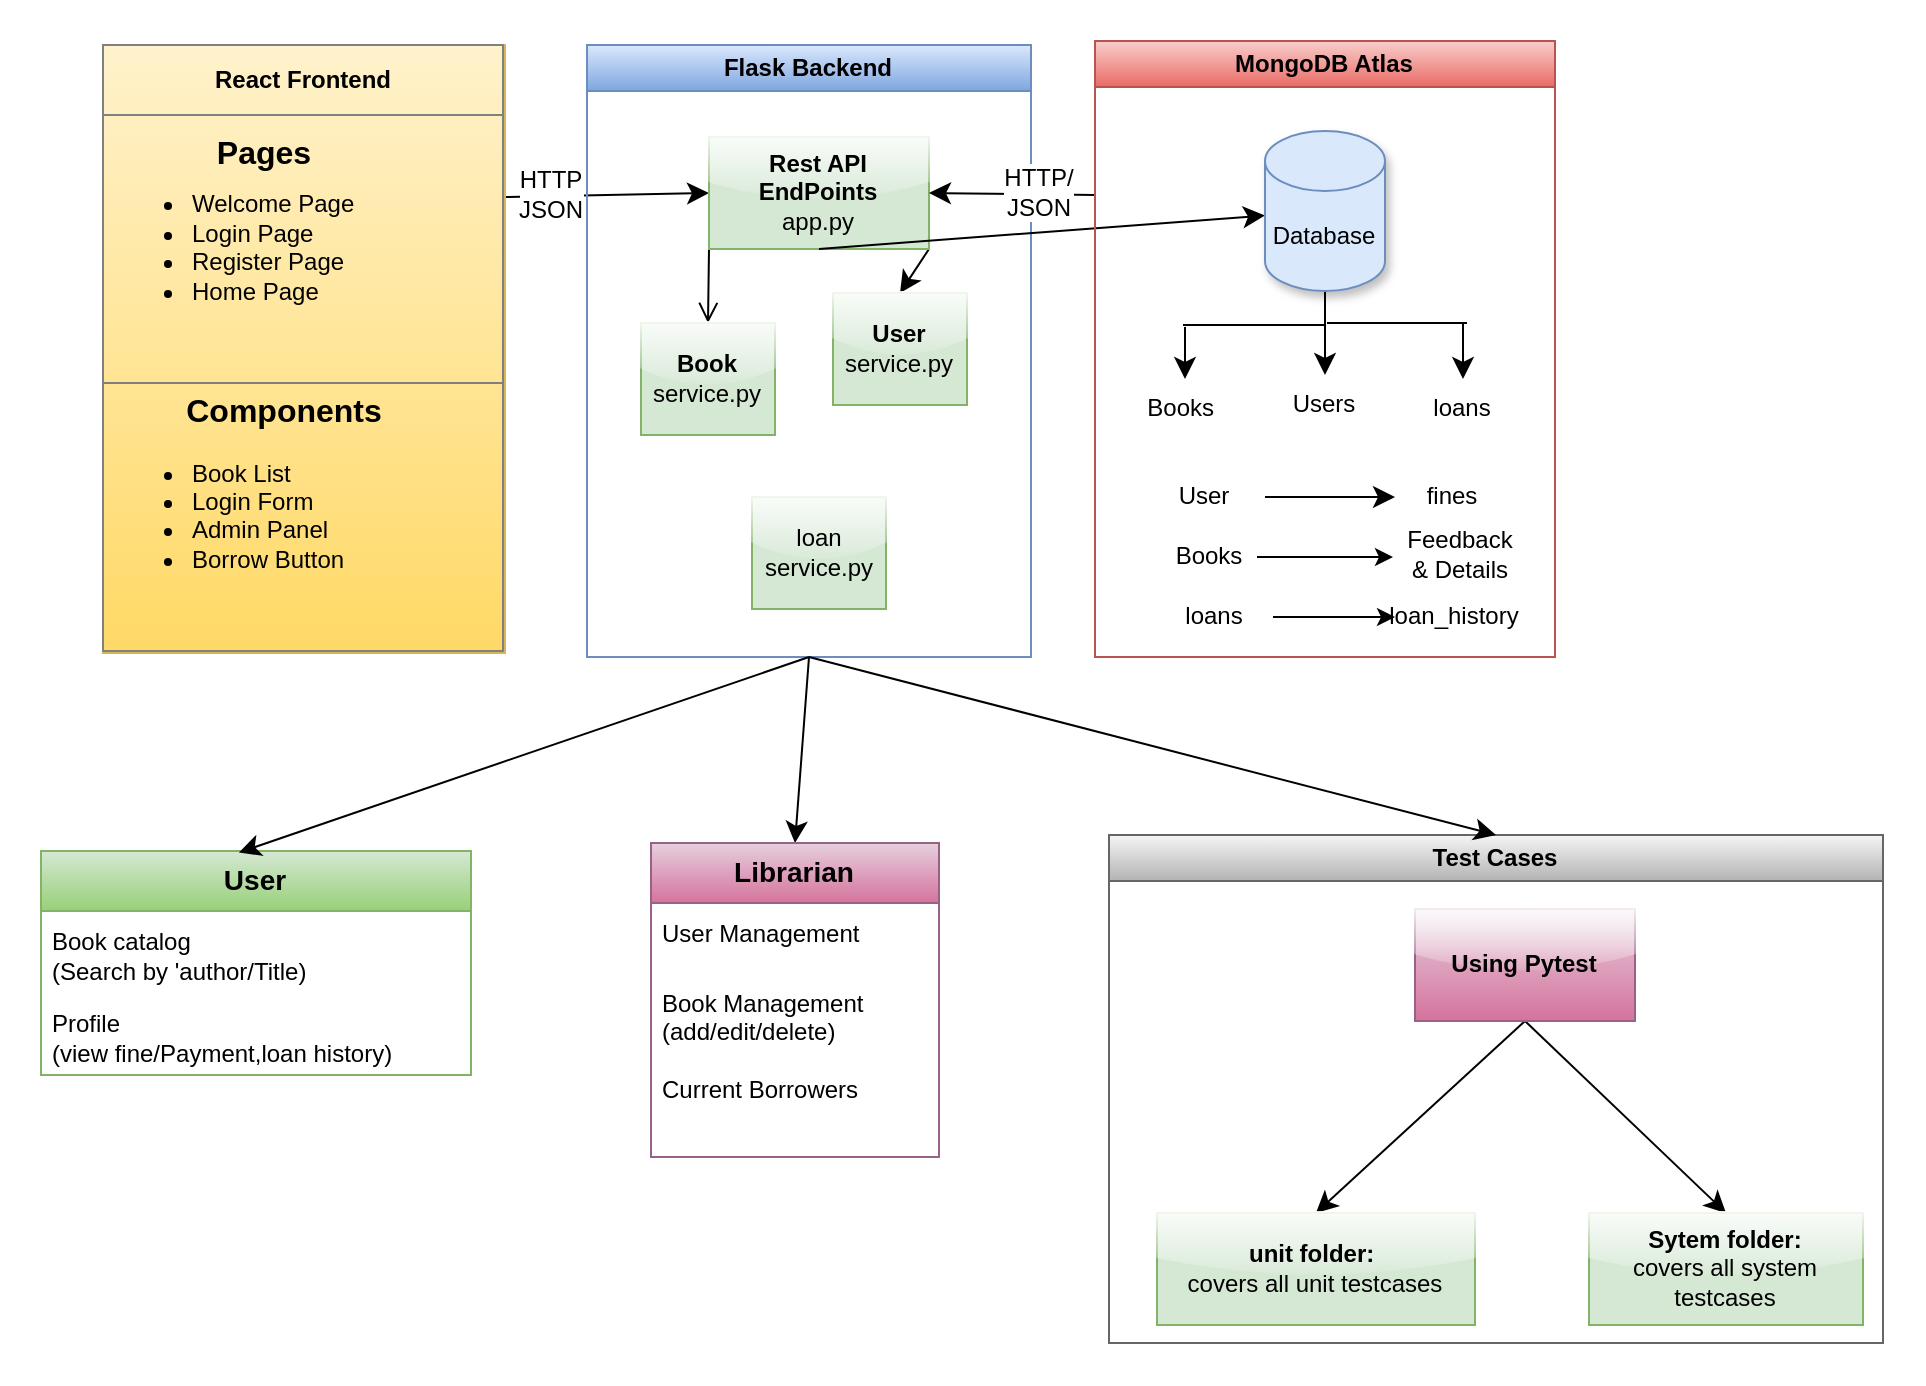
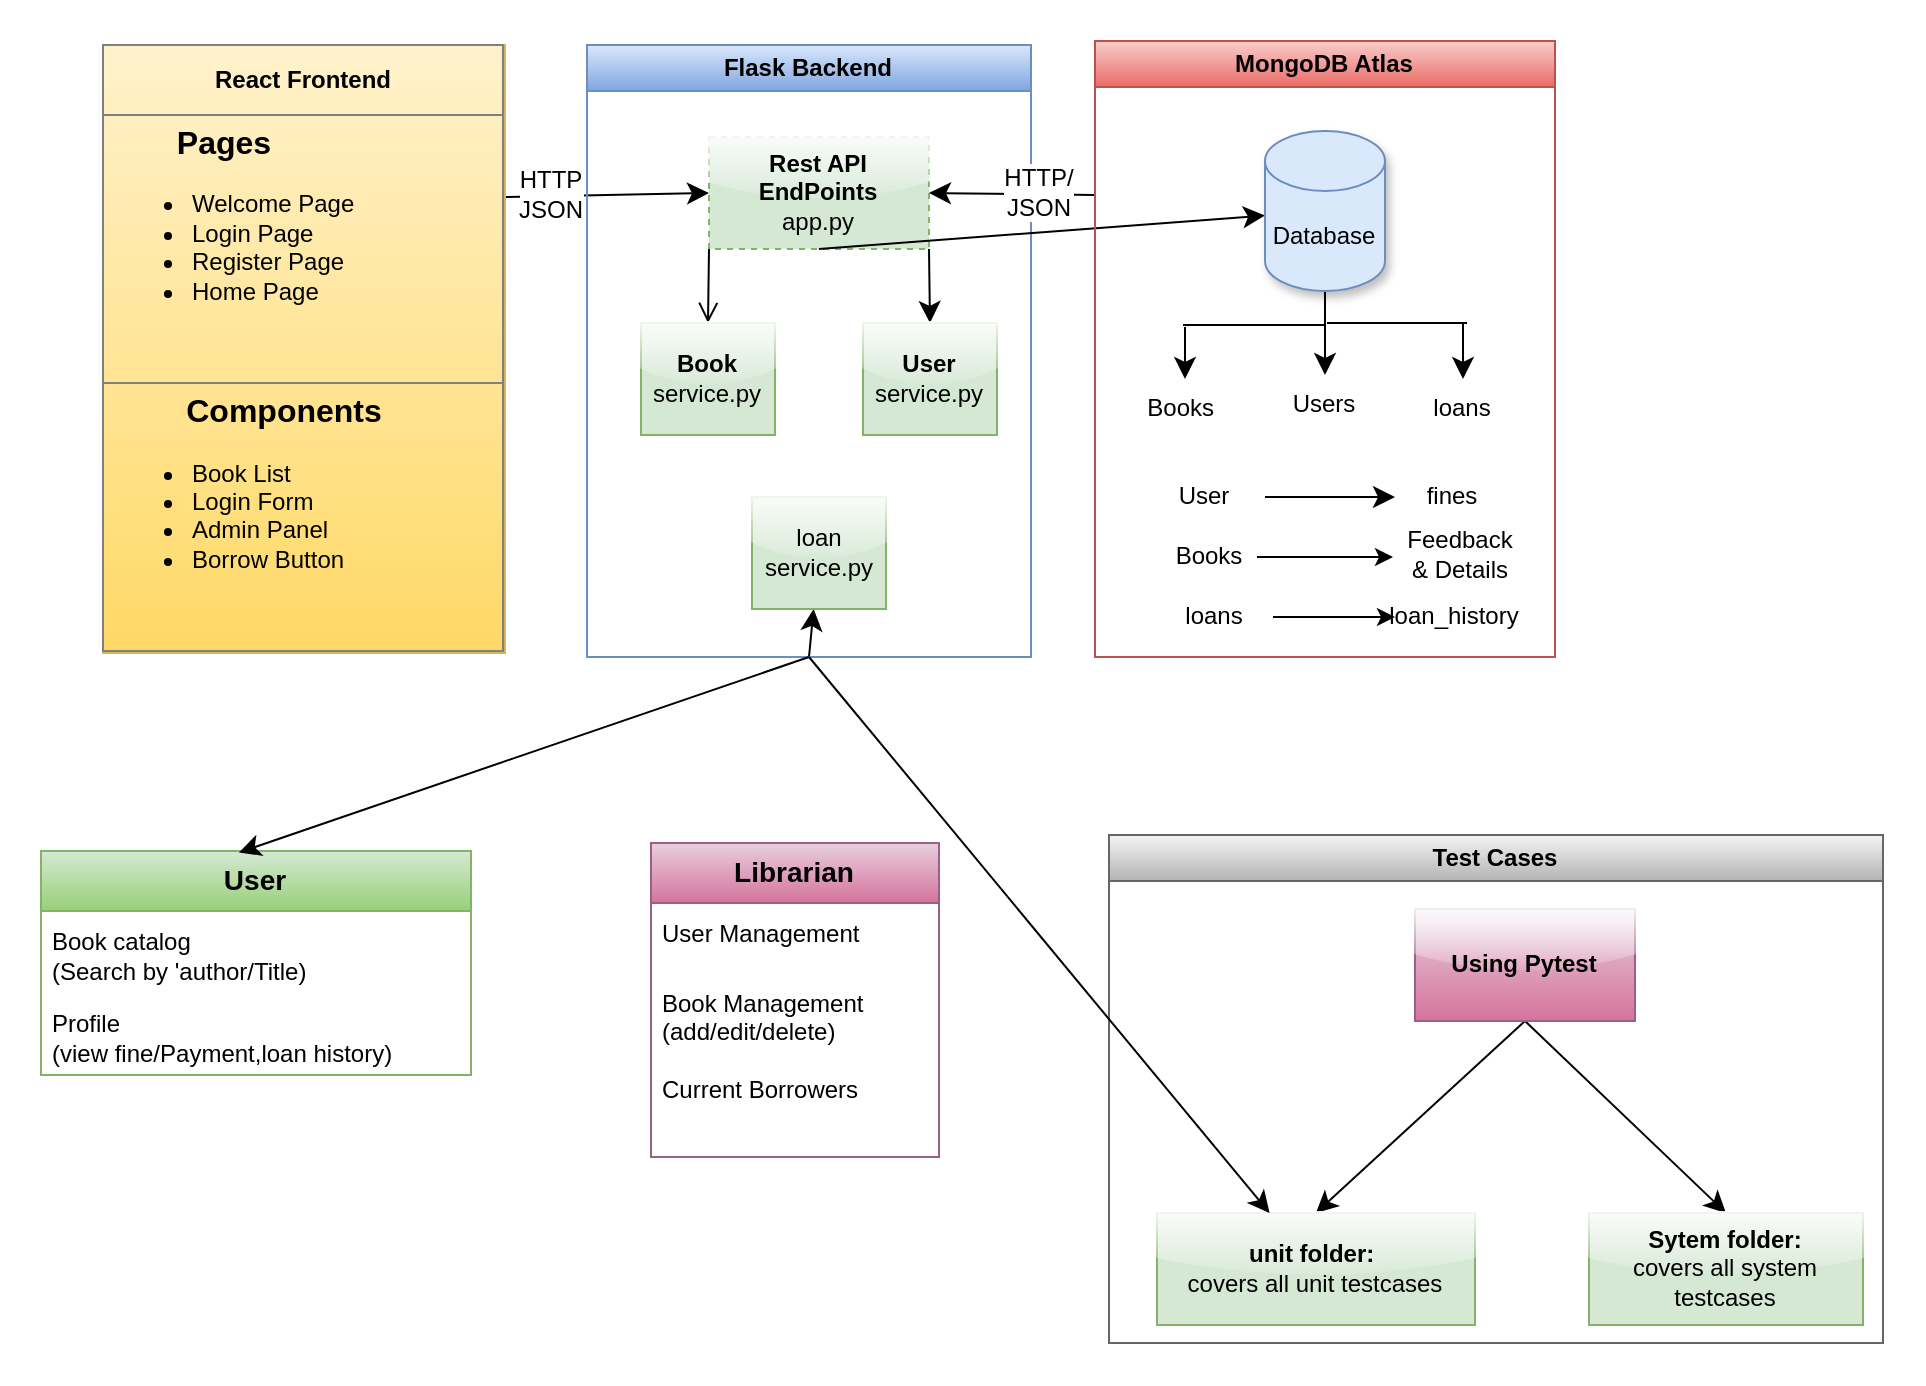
(265, 153) -> (225, 143)
(819, 193) -> (819, 193)
(900, 349) -> (930, 379)
(802, 746) -> (811, 639)
(1152, 746) -> (959, 838)
